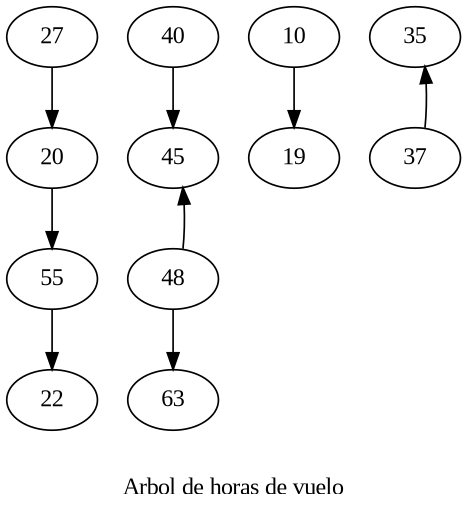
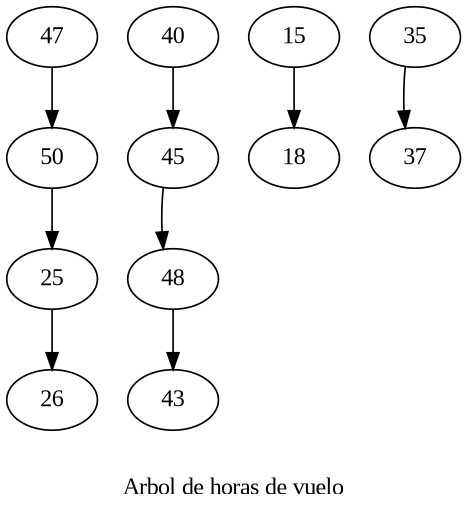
(52, 37) -> (52, 37)
(294, 37) -> (294, 37)
(426, 106) -> (404, 89)
(52, 158) -> (52, 158)
(294, 158) -> (294, 158)
(184, 227) -> (162, 210)
(52, 279) -> (52, 279)
(52, 400) -> (52, 400)
(173, 400) -> (173, 400)
